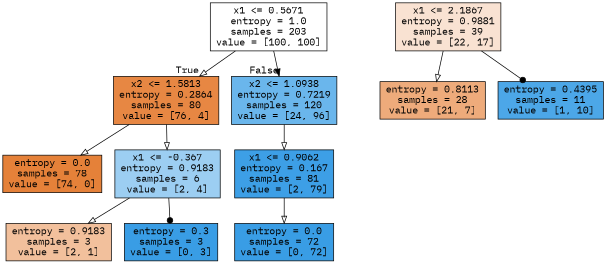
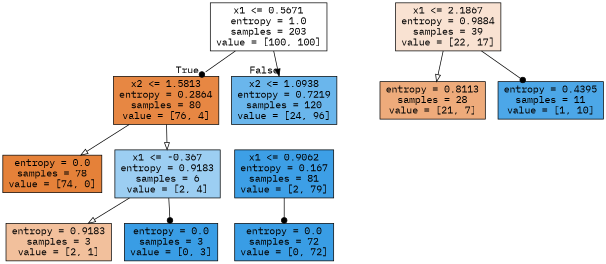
(448, 27) -> (448, 27)
(220, 61) -> (220, 61)
(284, 133) -> none
(284, 208) -> (284, 208)
(171, 242) -> (171, 242)
